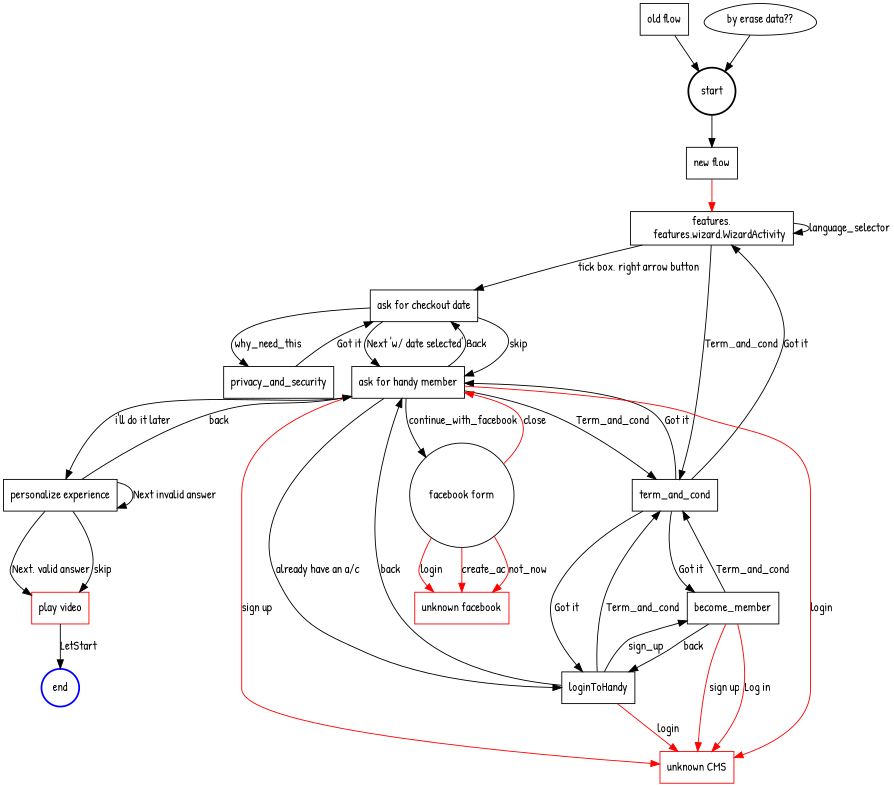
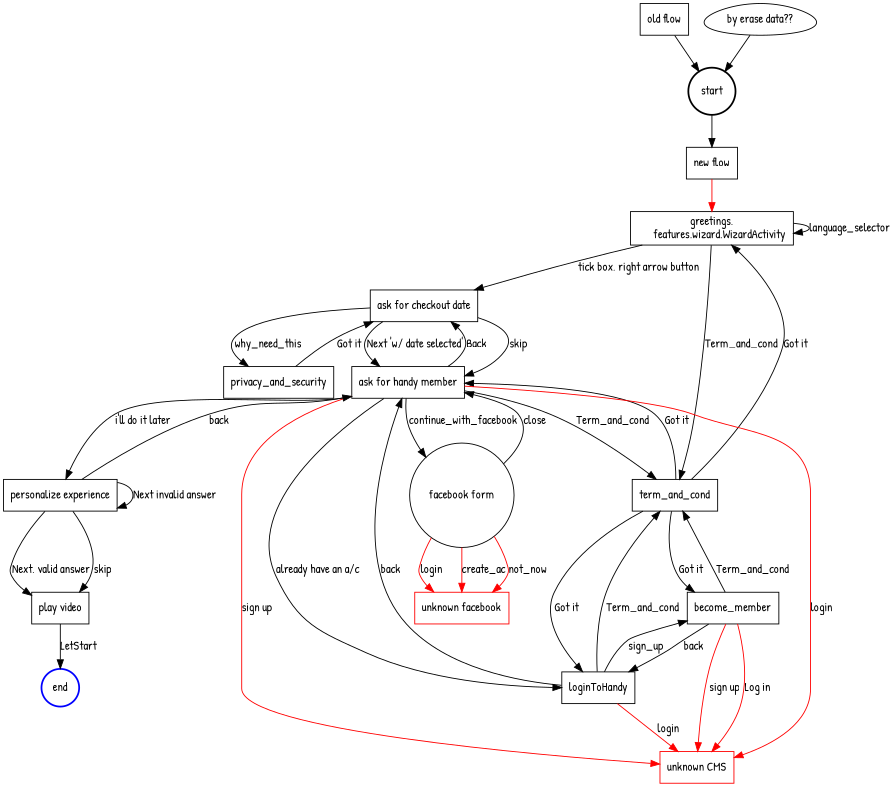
(712, 228) -> (712, 228)
(520, 417) -> (520, 417)
(60, 608) -> (60, 608)
